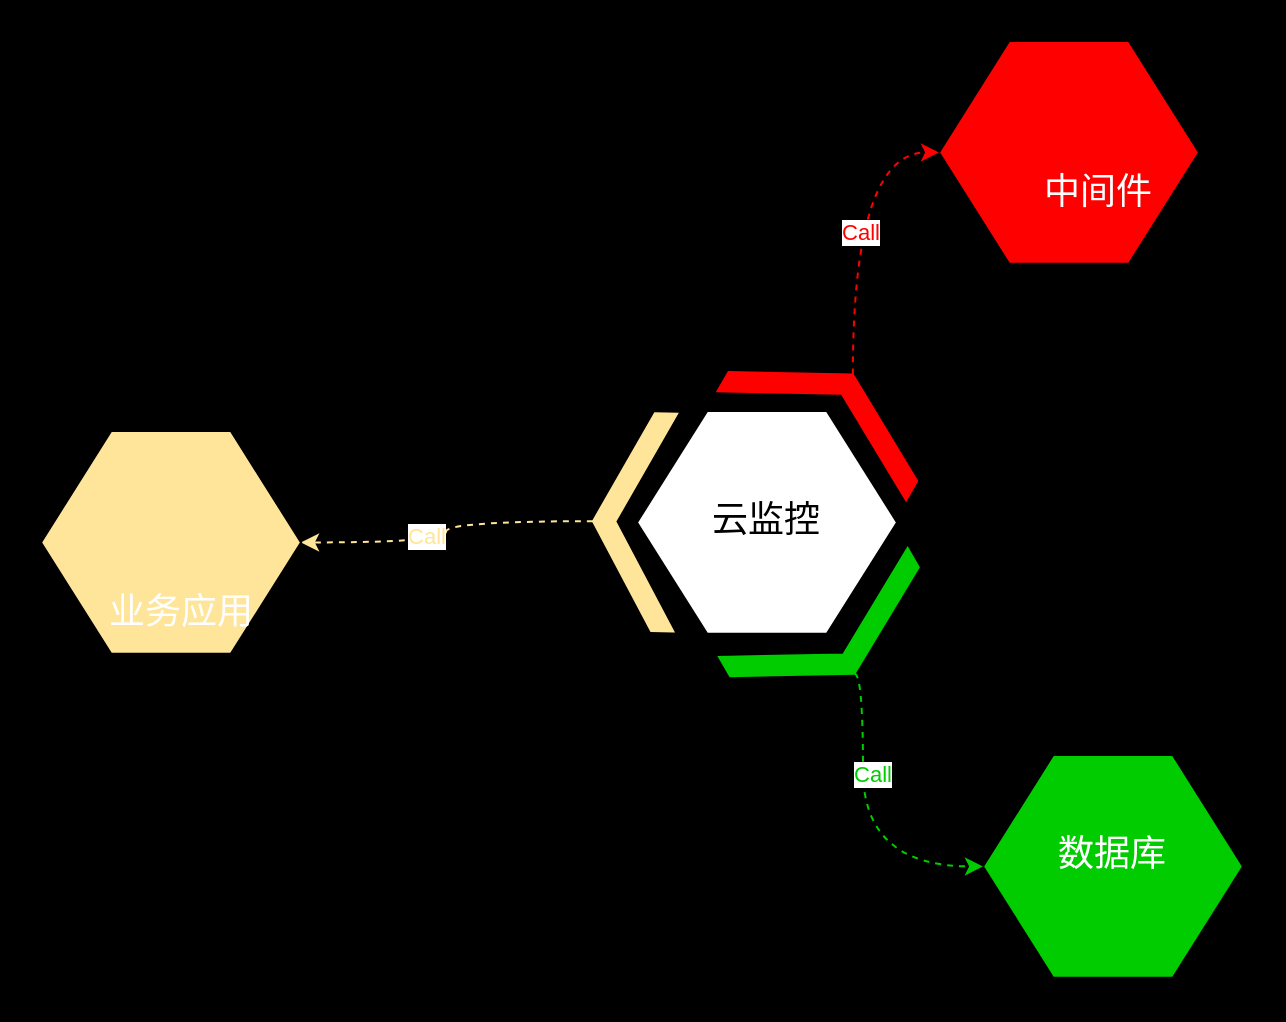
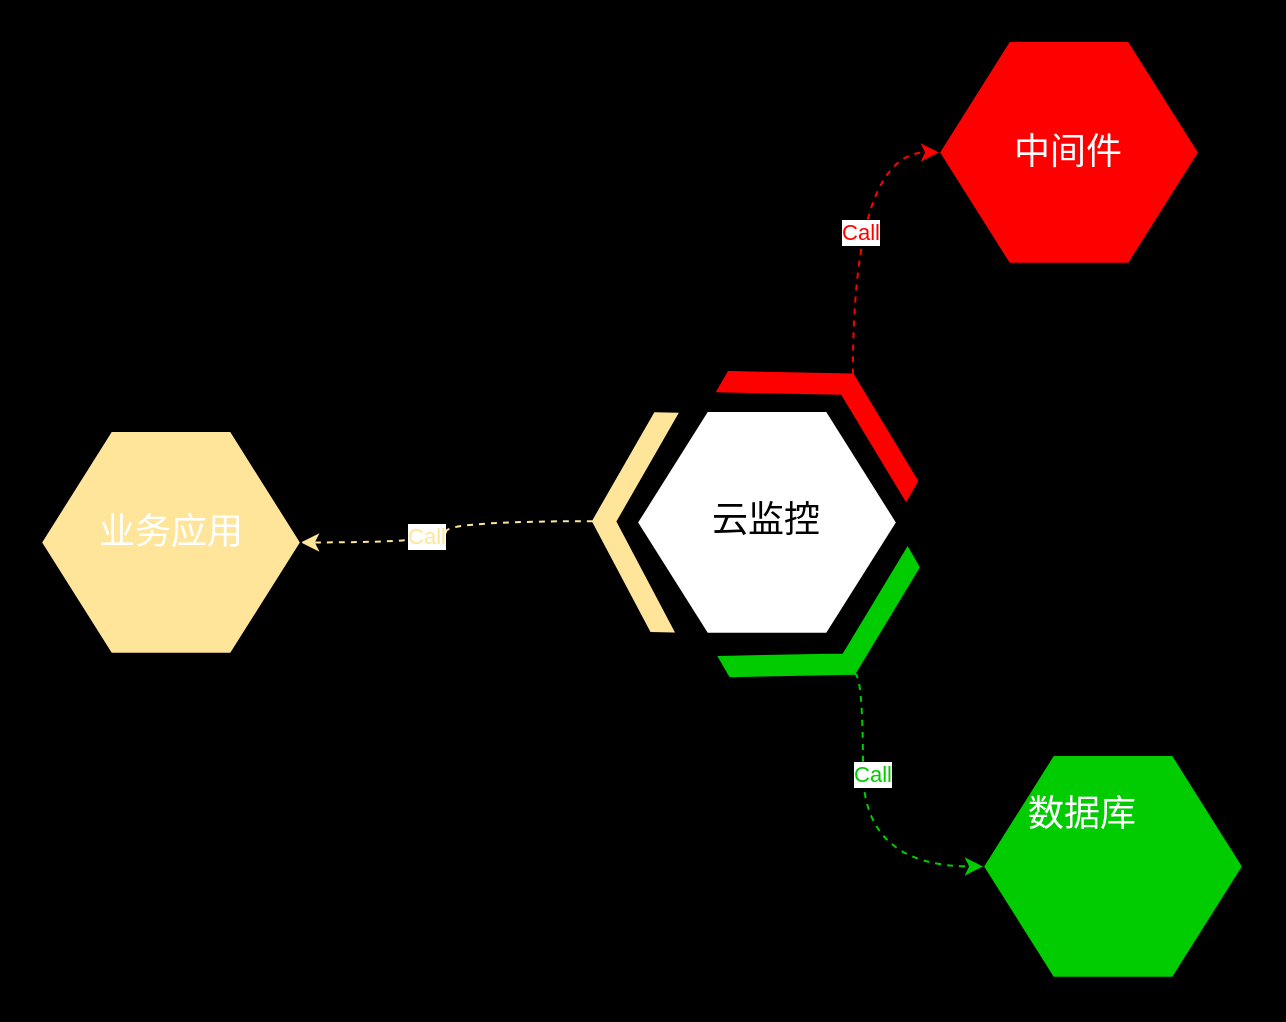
(1099, 192) -> (1069, 152)
(181, 613) -> (171, 533)
(1113, 855) -> (1083, 815)
